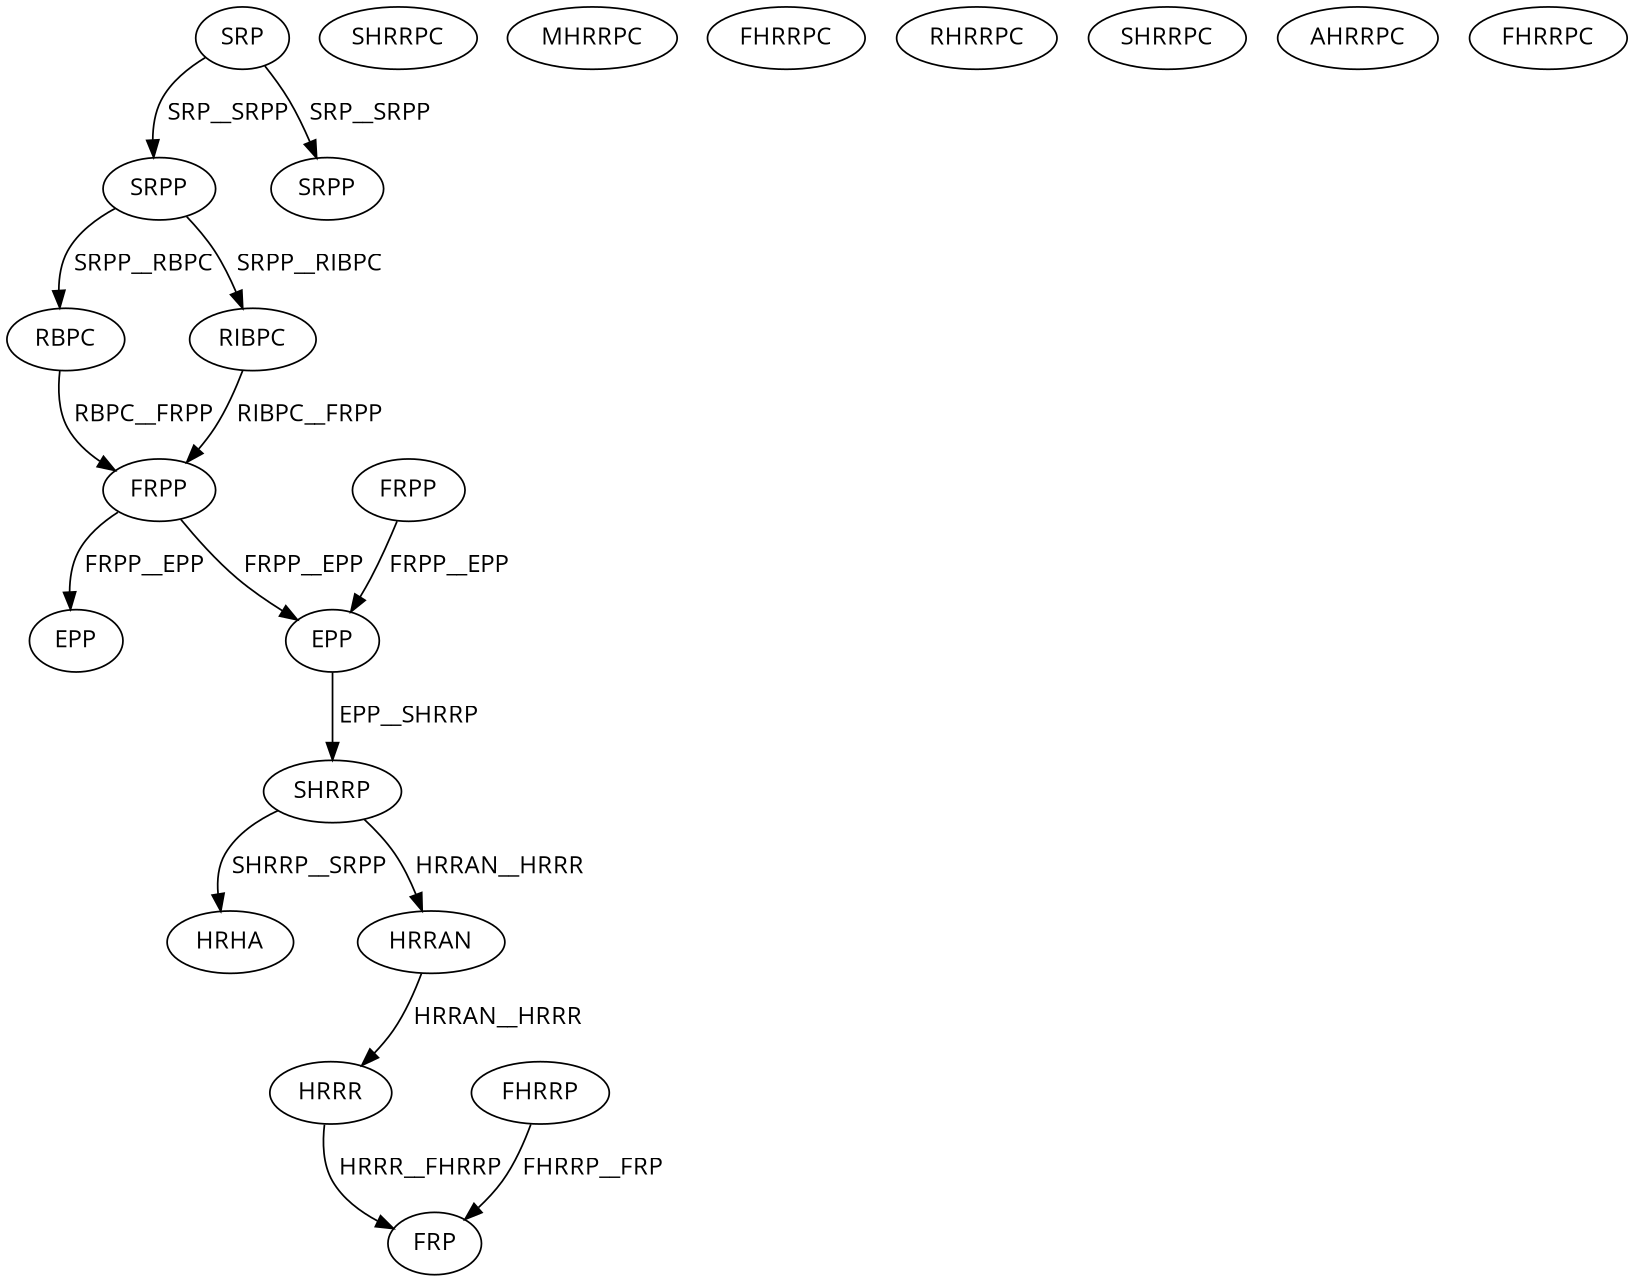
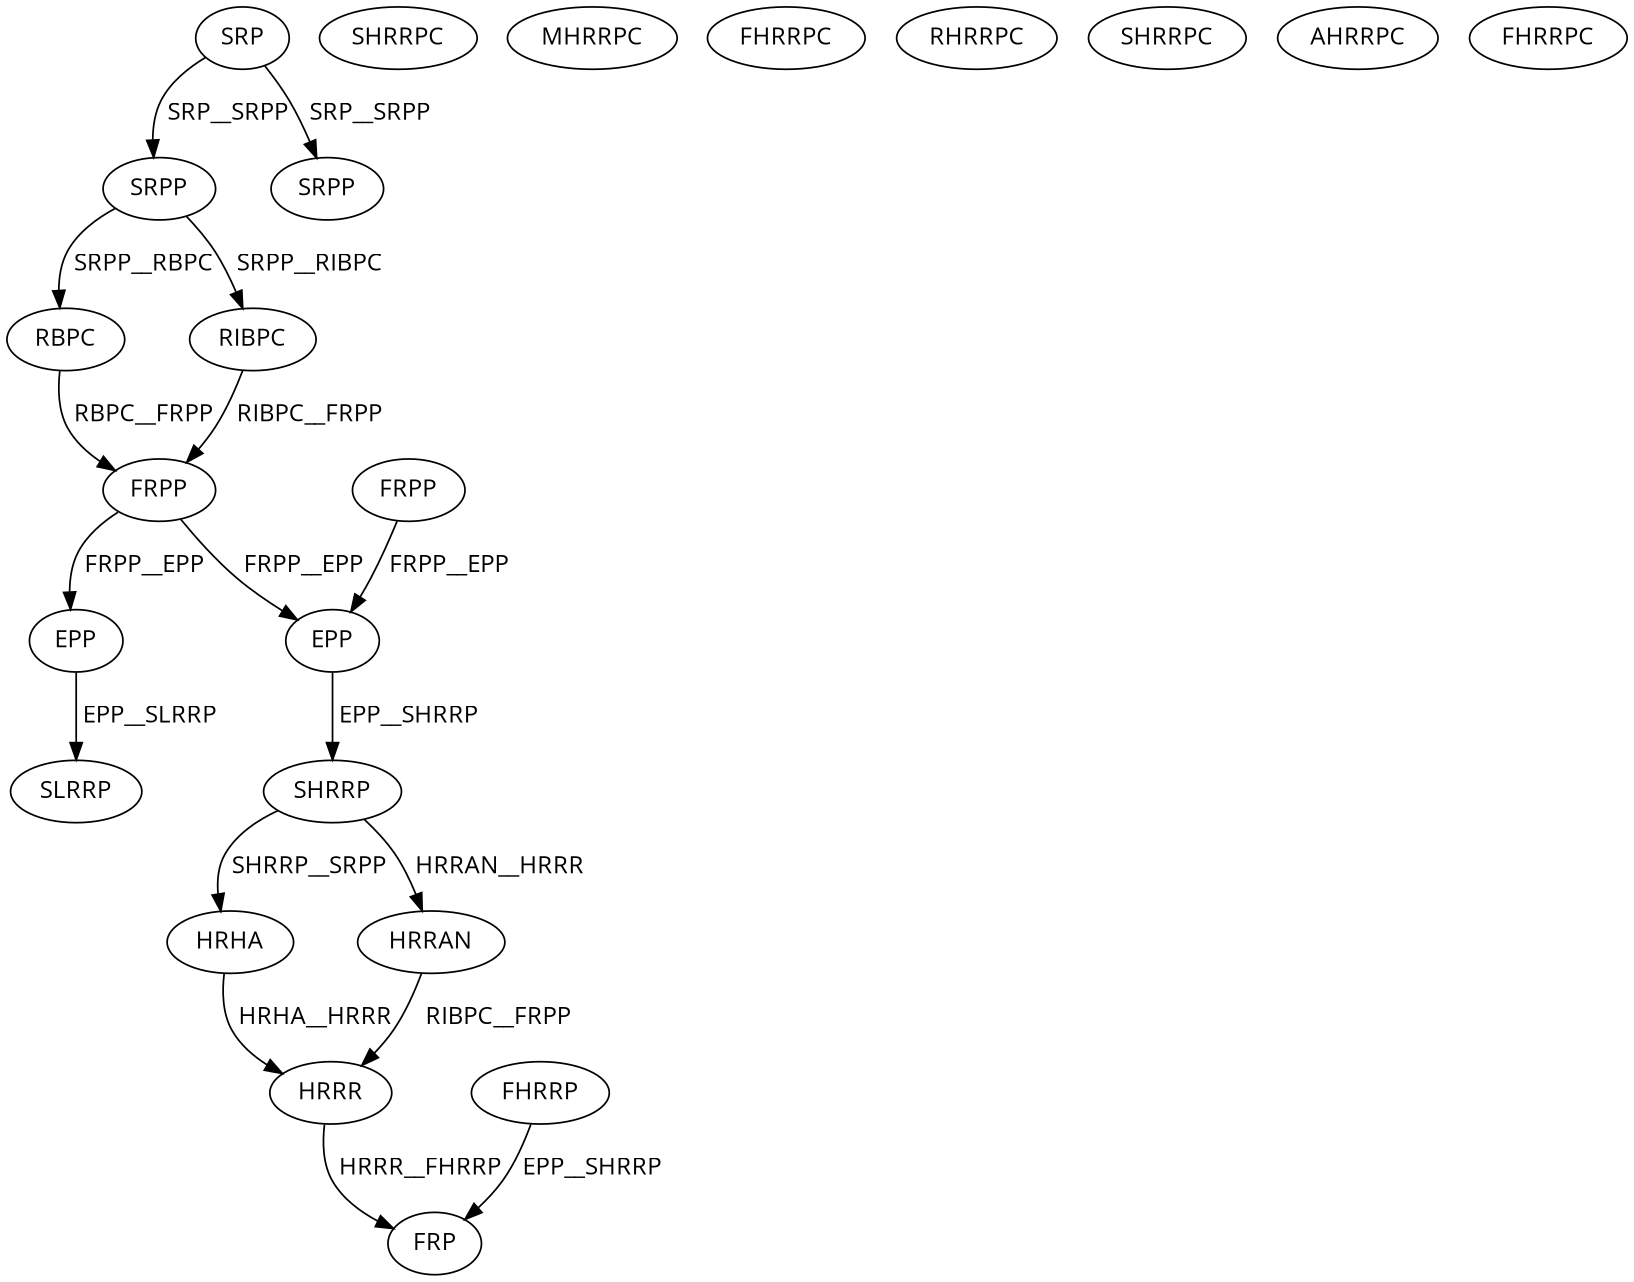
none -> (76, 791)
(495, 1018) -> (495, 1018)
none -> (230, 1027)
(590, 1168) -> (590, 1168)
